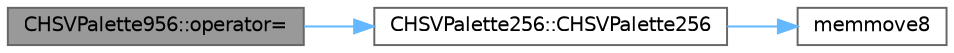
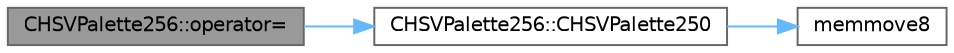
(156, 26) -> (156, 26)
(551, 26) -> (551, 26)
